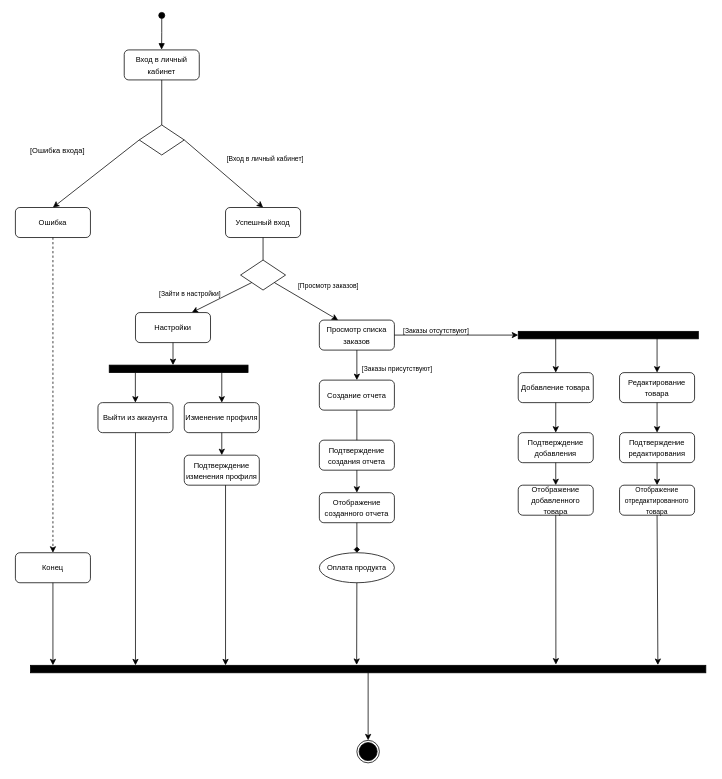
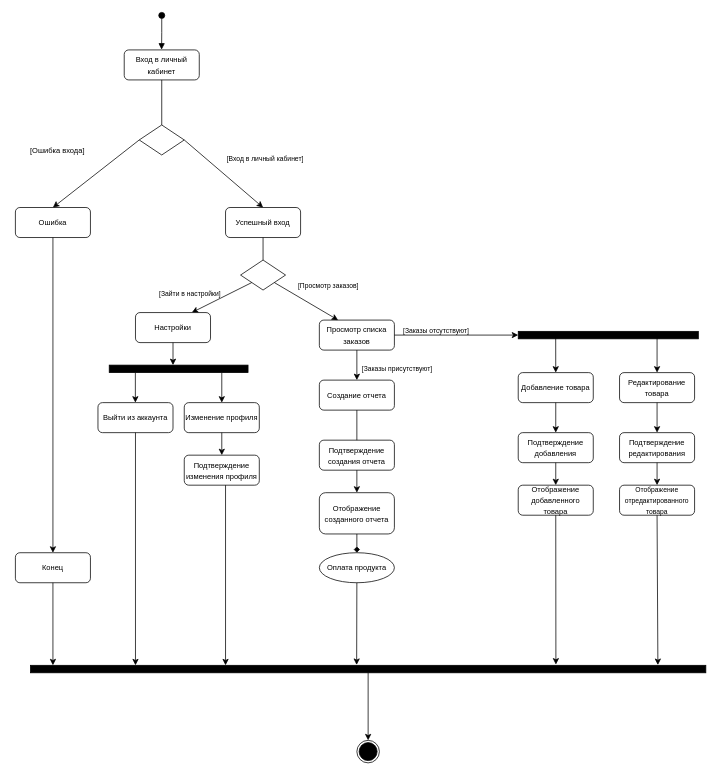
(53, 392) -> (53, 392)
(357, 507) -> (357, 513)
